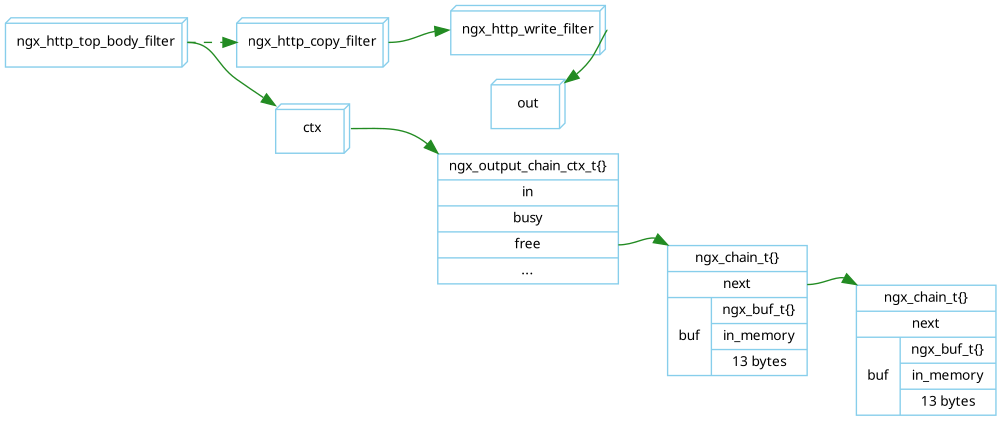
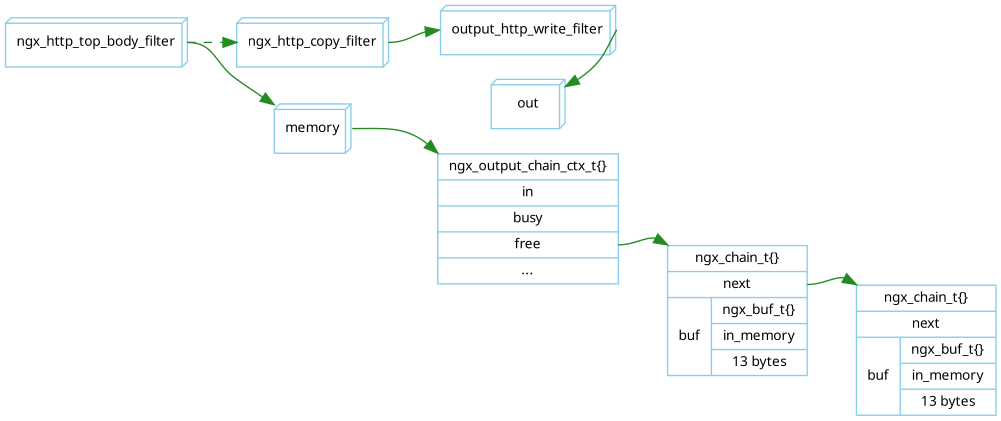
(528, 30) -> (528, 30)
(313, 129) -> (313, 129)
